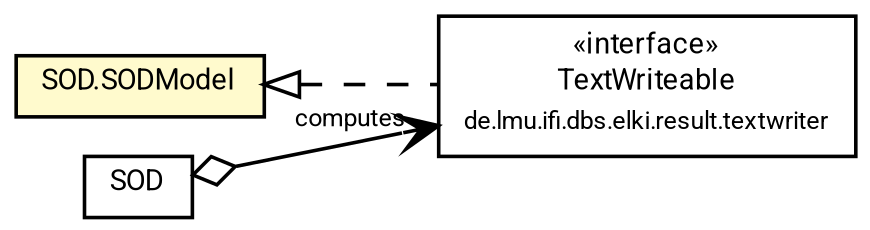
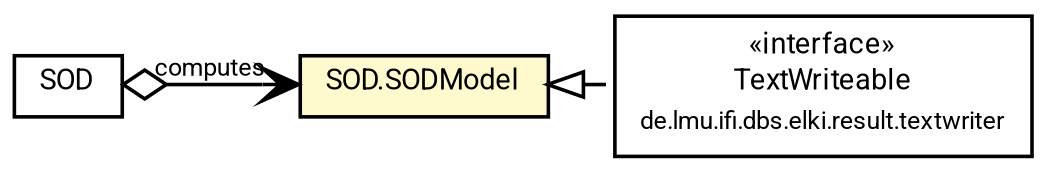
(319, 150) -> (214, 85)
